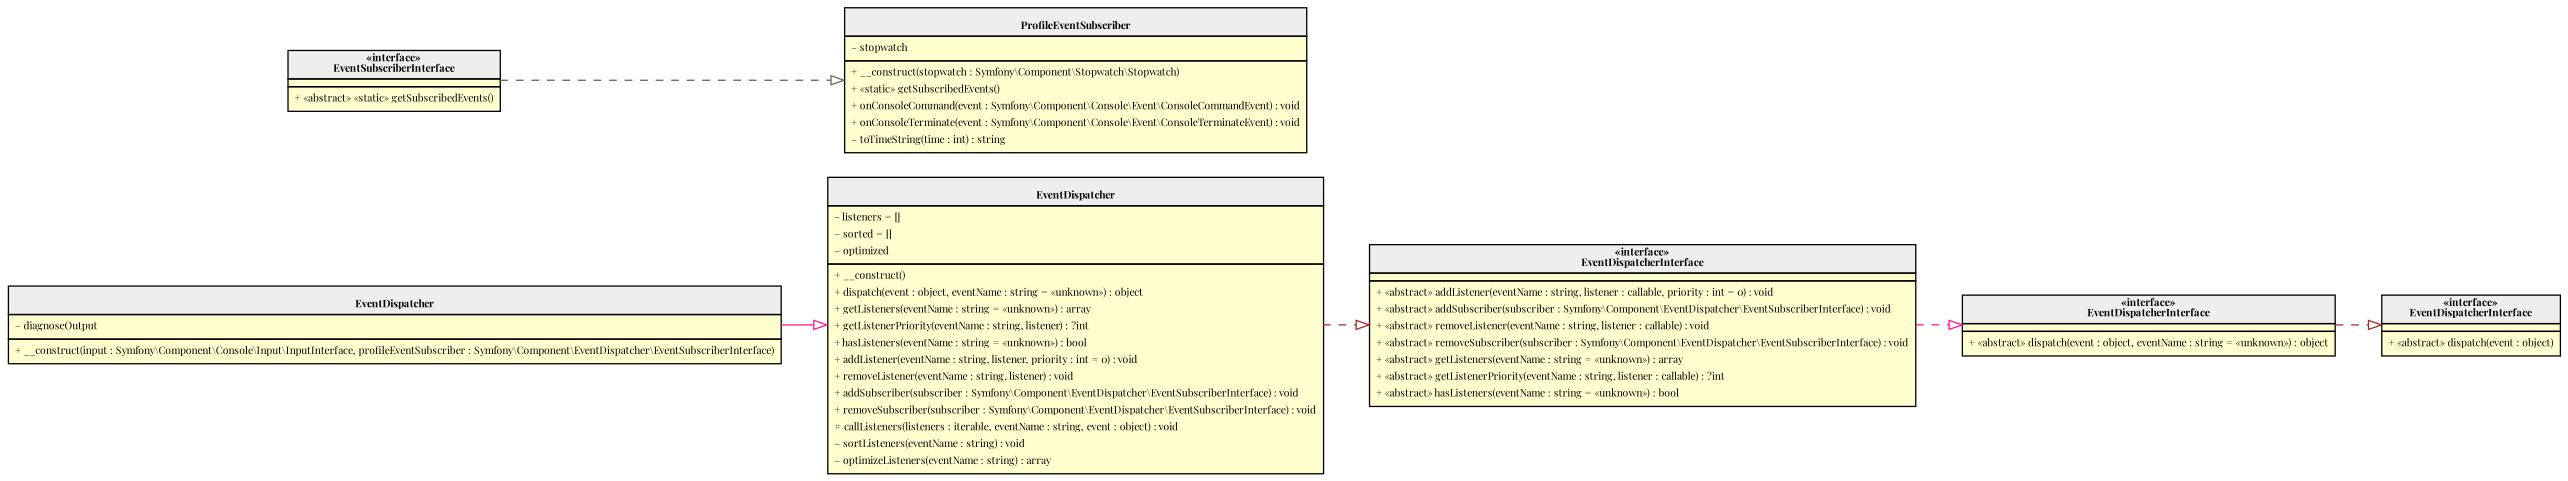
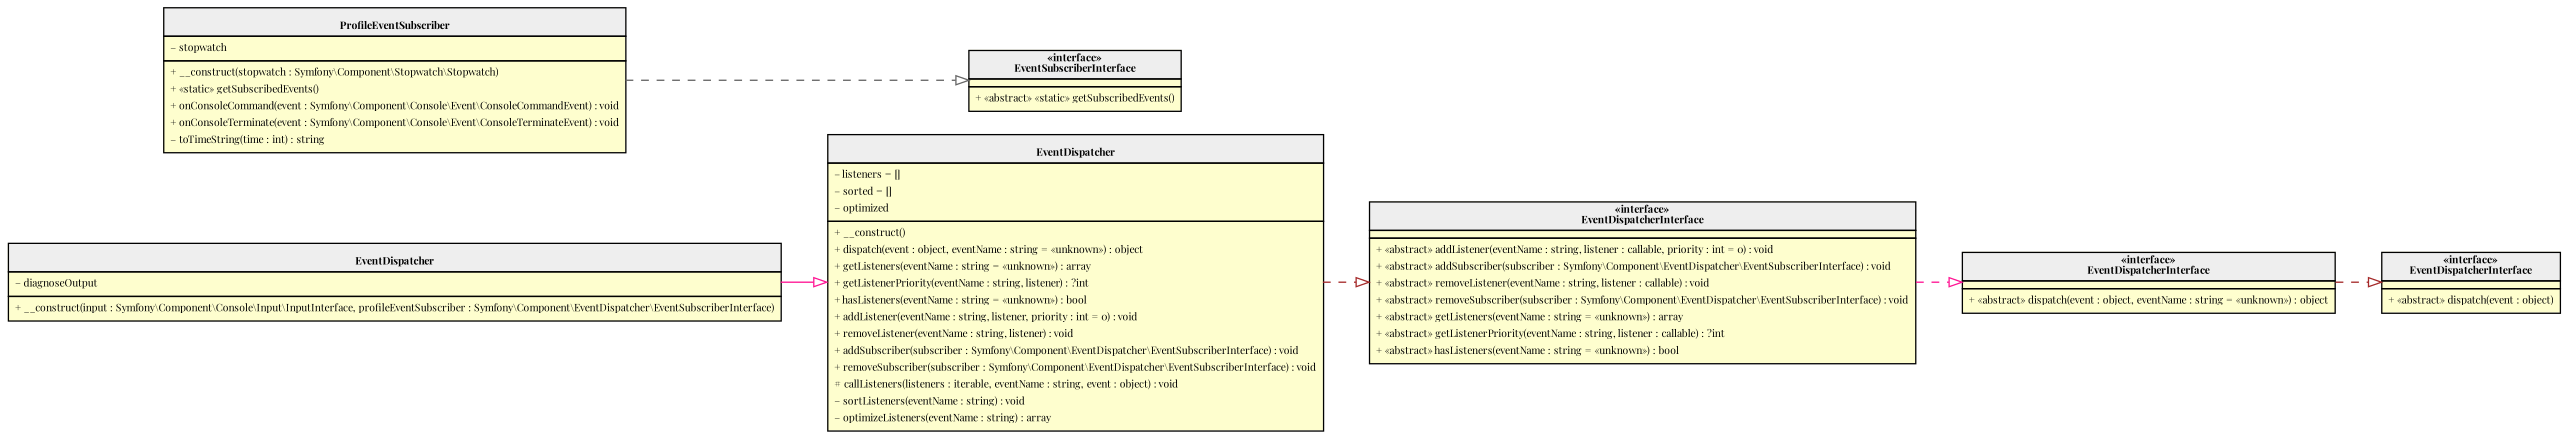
(666, 80) -> (791, 80)
